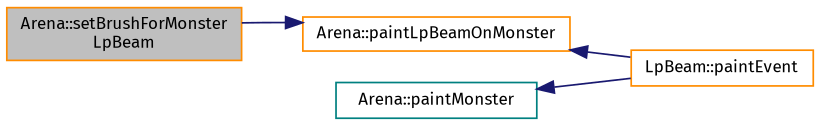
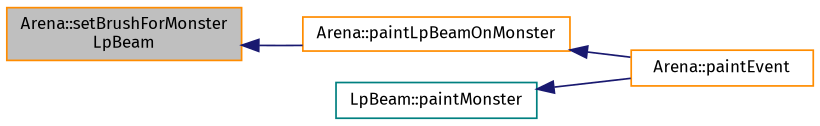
(264, 23) -> (281, 46)
(722, 68) -> (722, 68)
(436, 100) -> (436, 100)
